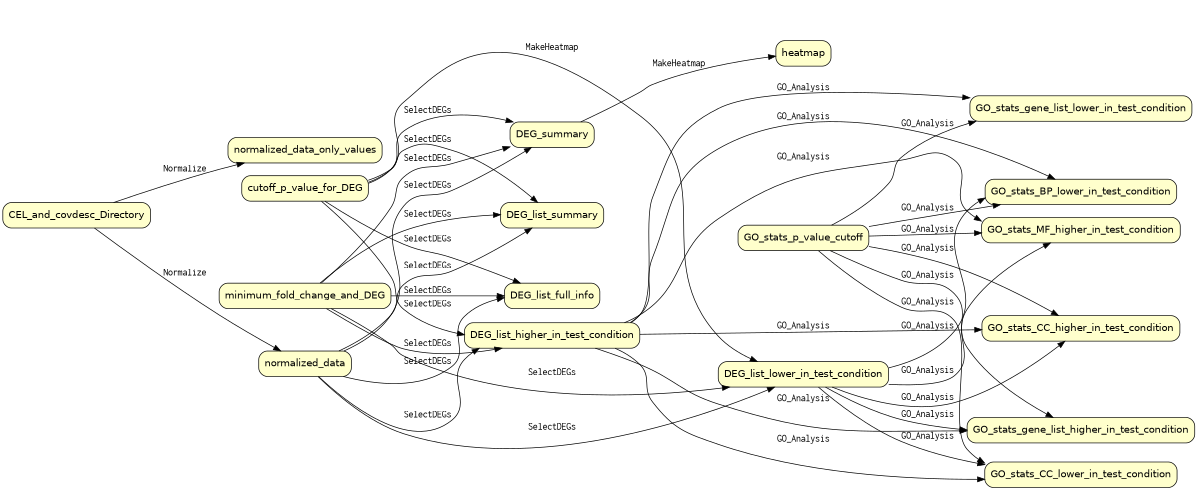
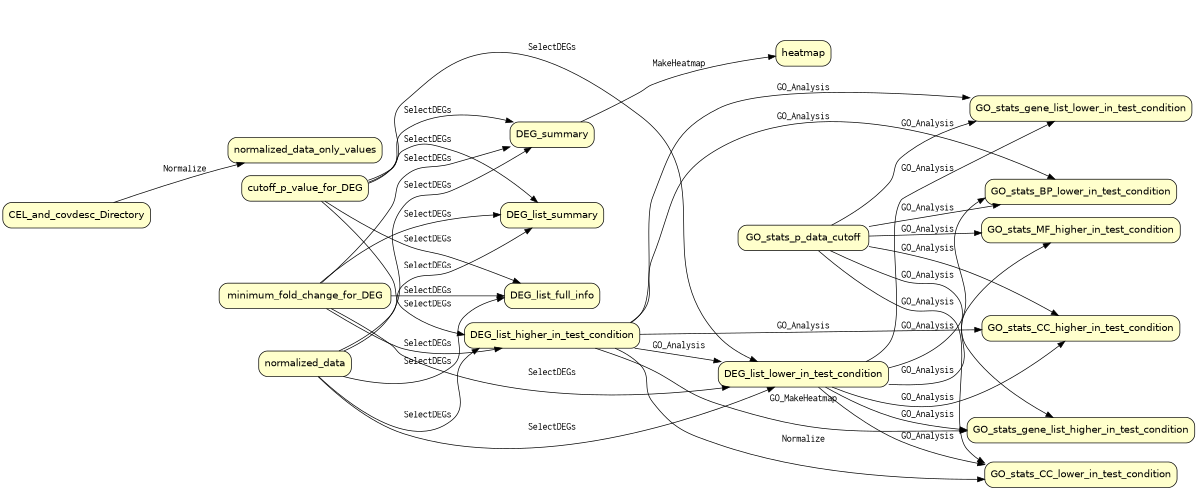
(552, 47) -> (552, 47)
(795, 179) -> (674, 354)
none -> (899, 205)
(803, 238) -> (803, 238)
(182, 291) -> none
(305, 296) -> (305, 296)
(803, 399) -> (803, 399)
(803, 439) -> (803, 439)
